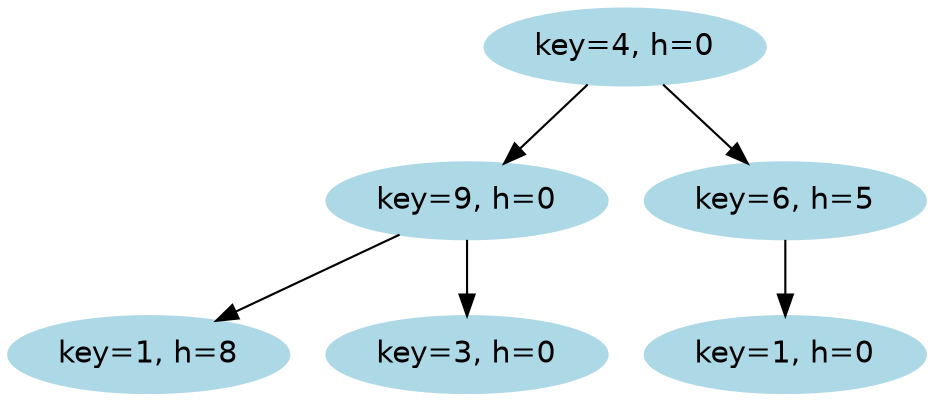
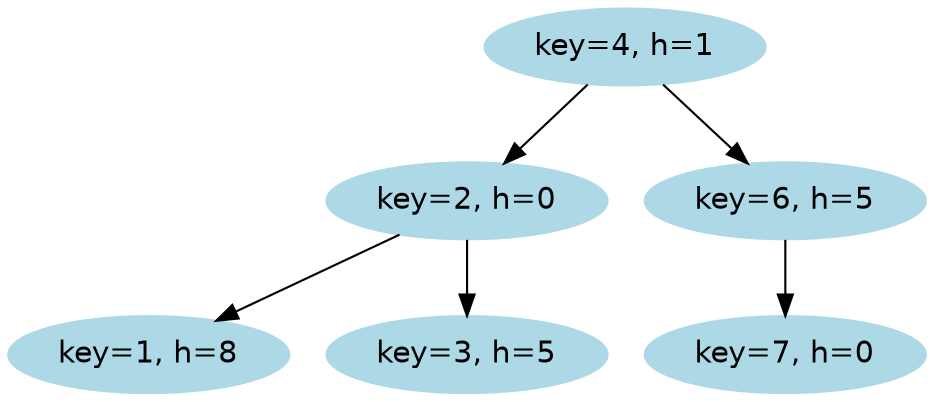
(625, 47) -> (625, 47)
(467, 201) -> (467, 201)
(467, 355) -> (467, 355)
(785, 355) -> (785, 355)
